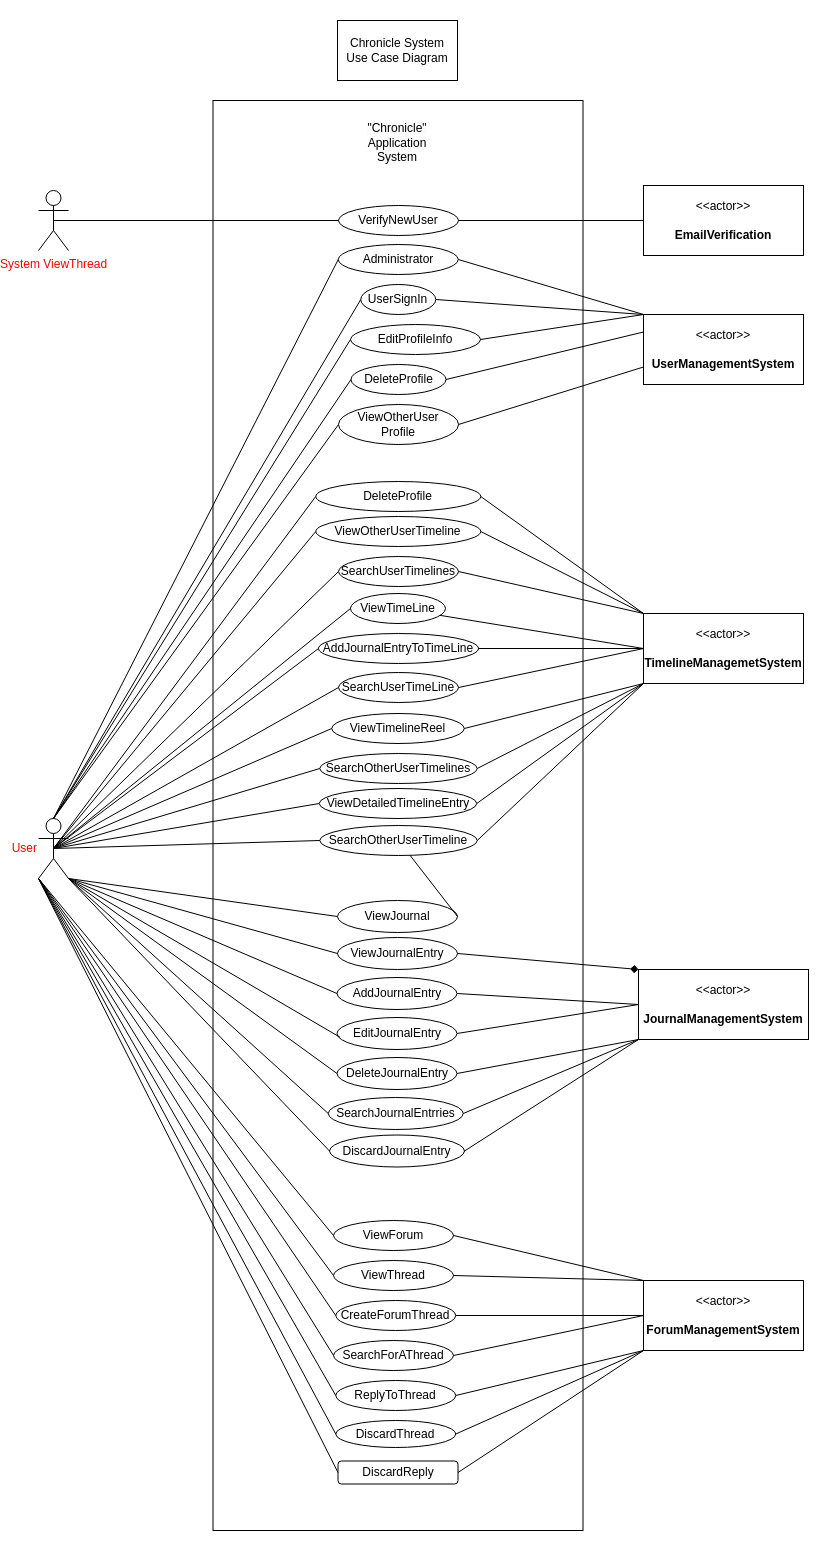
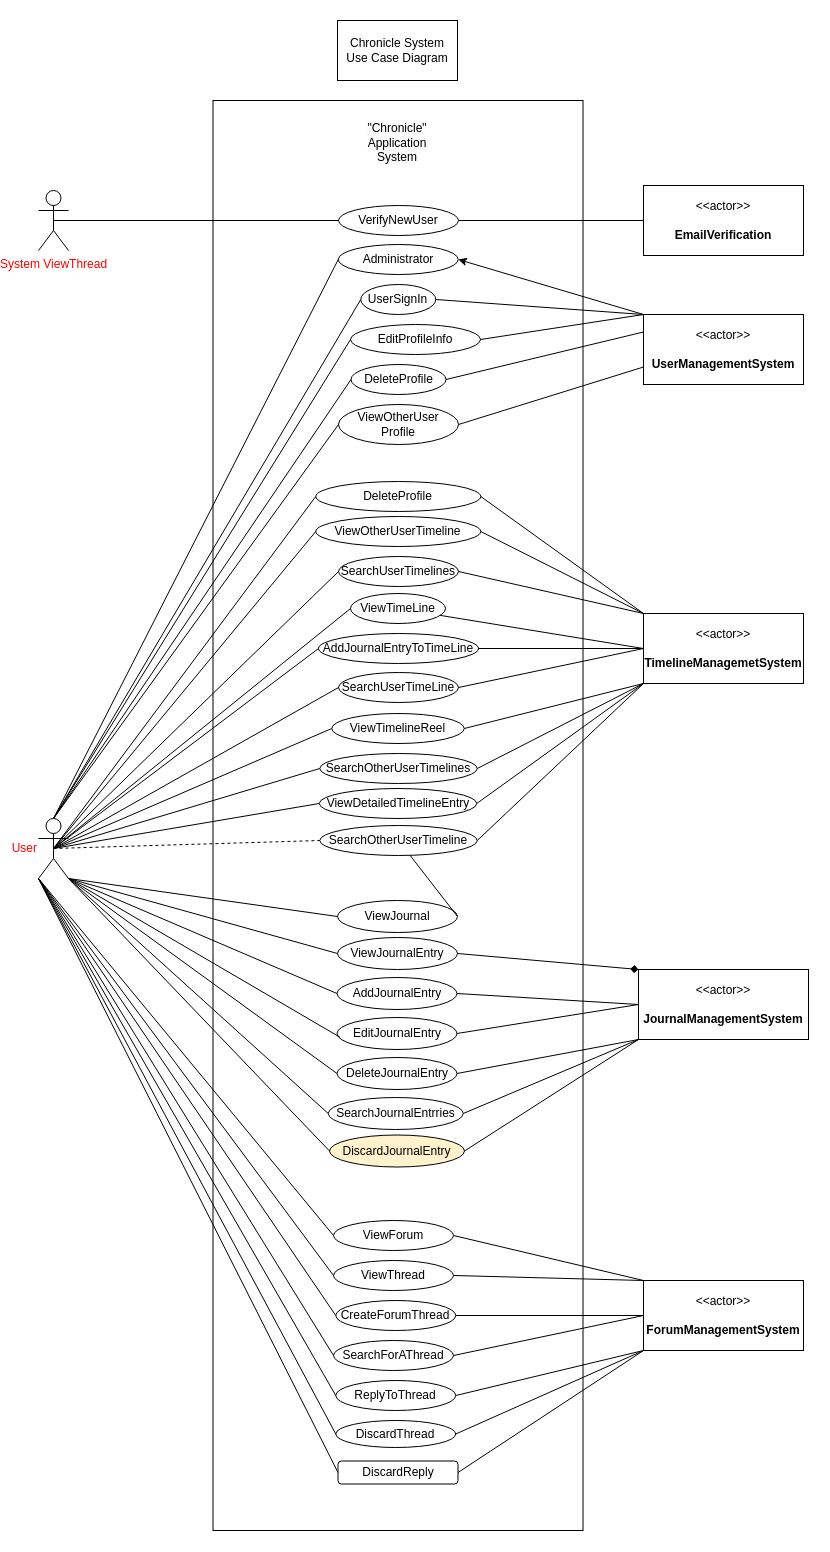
(463, 261) -> (466, 262)
(190, 844) -> (190, 844)
(397, 1151) -> (397, 1151)
